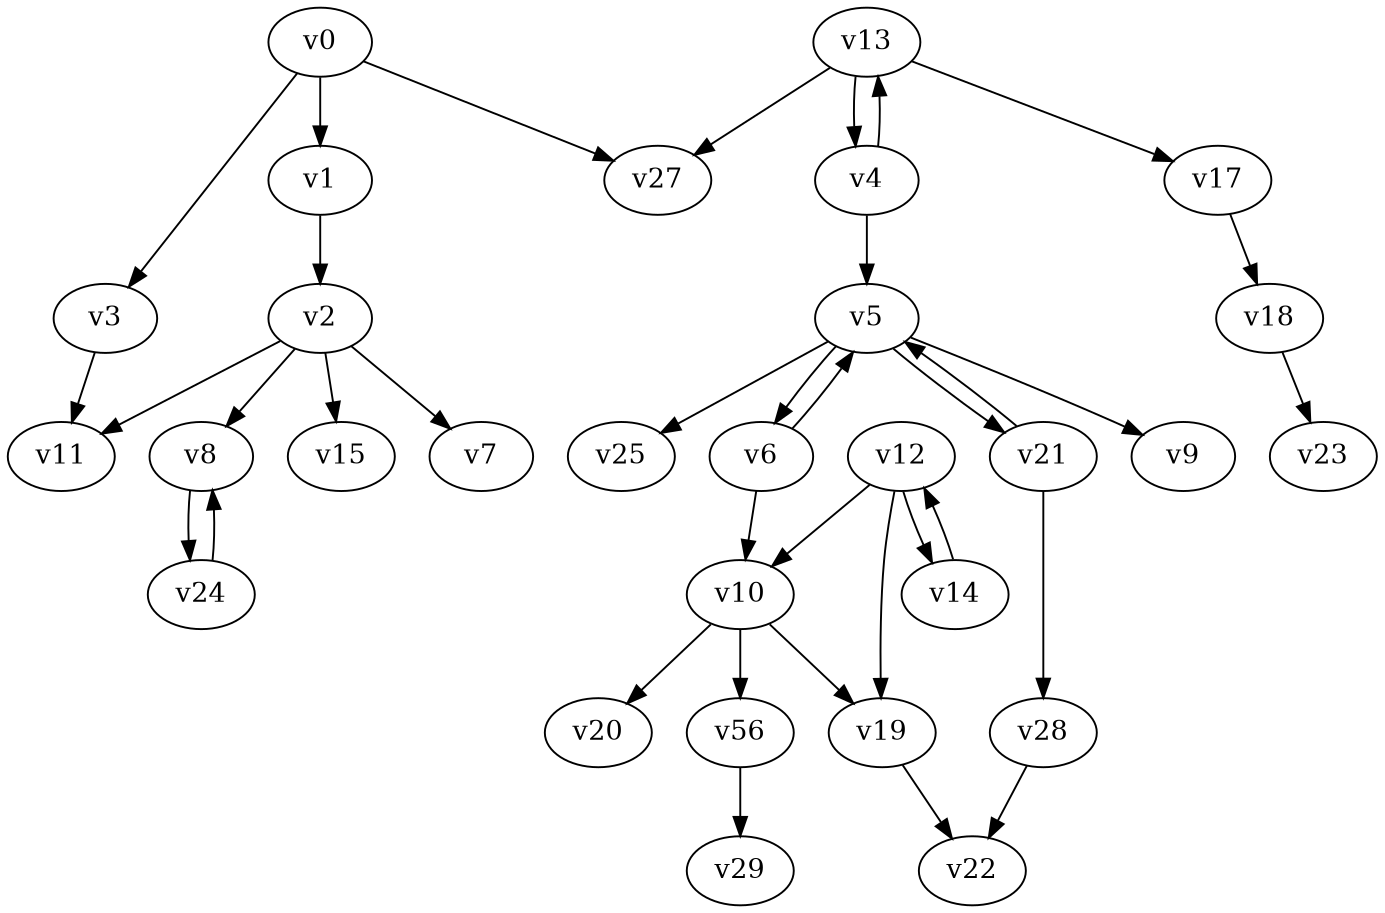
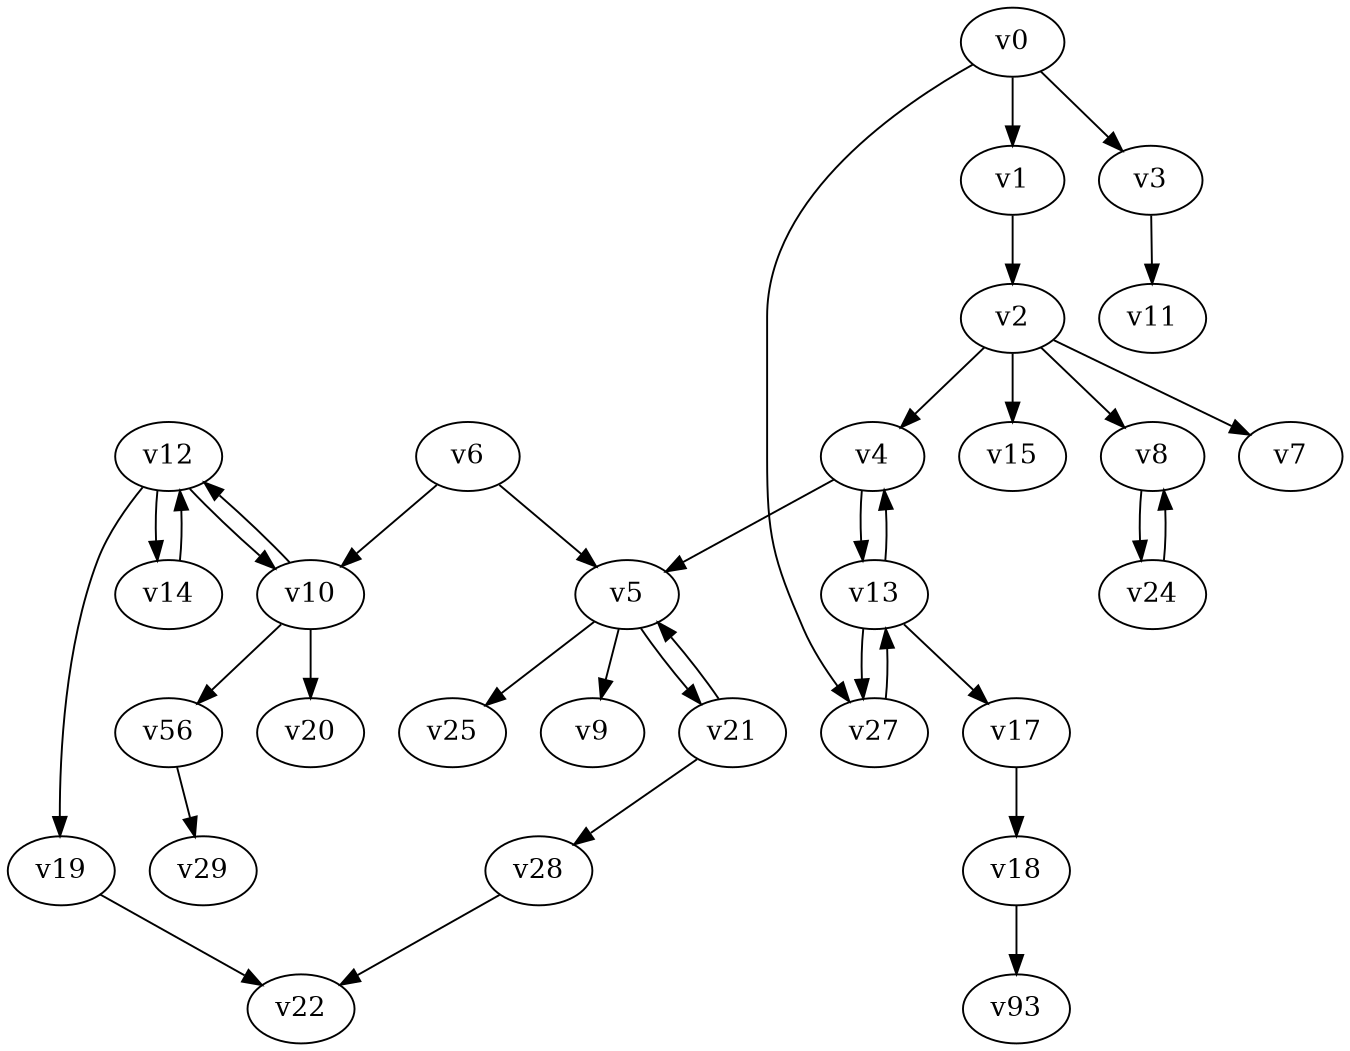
(810, 376) -> none
(200, 383) -> (950, 381)
(1323, 456) -> (1016, 1009)
(804, 657) -> (255, 528)
none -> (887, 674)
